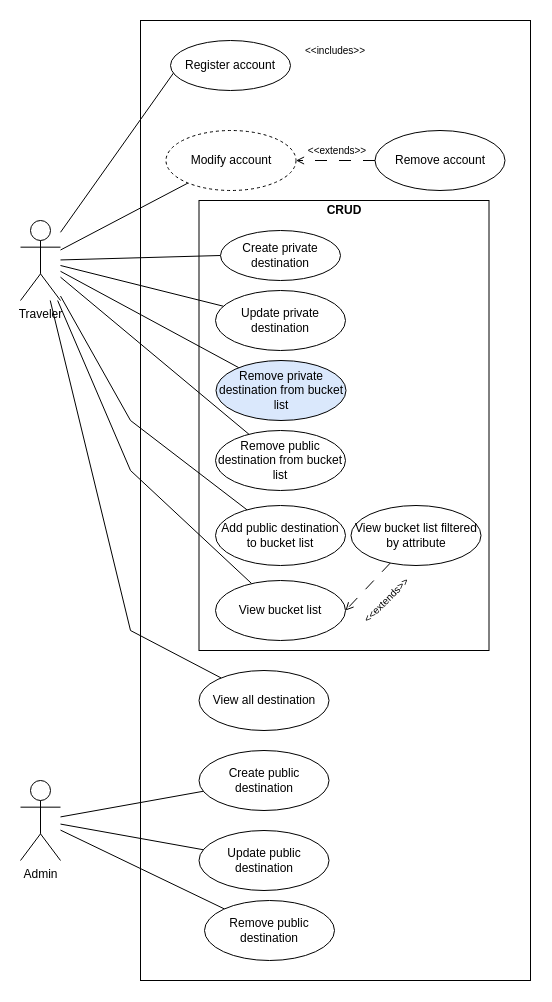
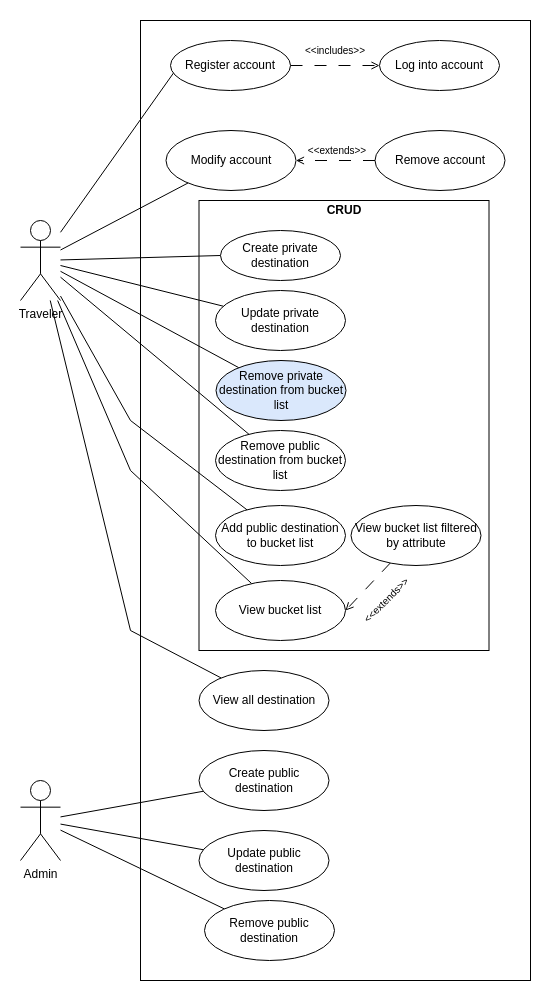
none -> (369, 66)
none -> (440, 66)
(231, 161) -> (231, 161)
